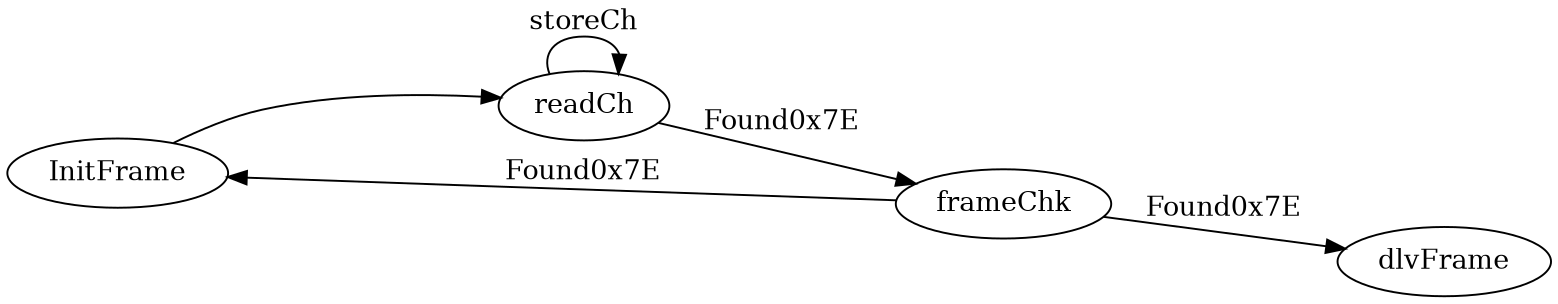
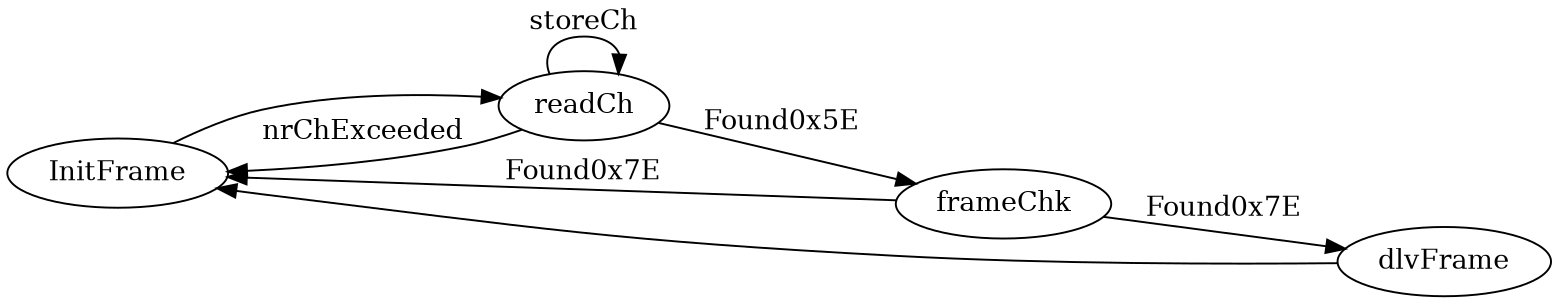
(782, 122) -> (782, 122)
none -> (386, 159)
none -> (786, 249)
